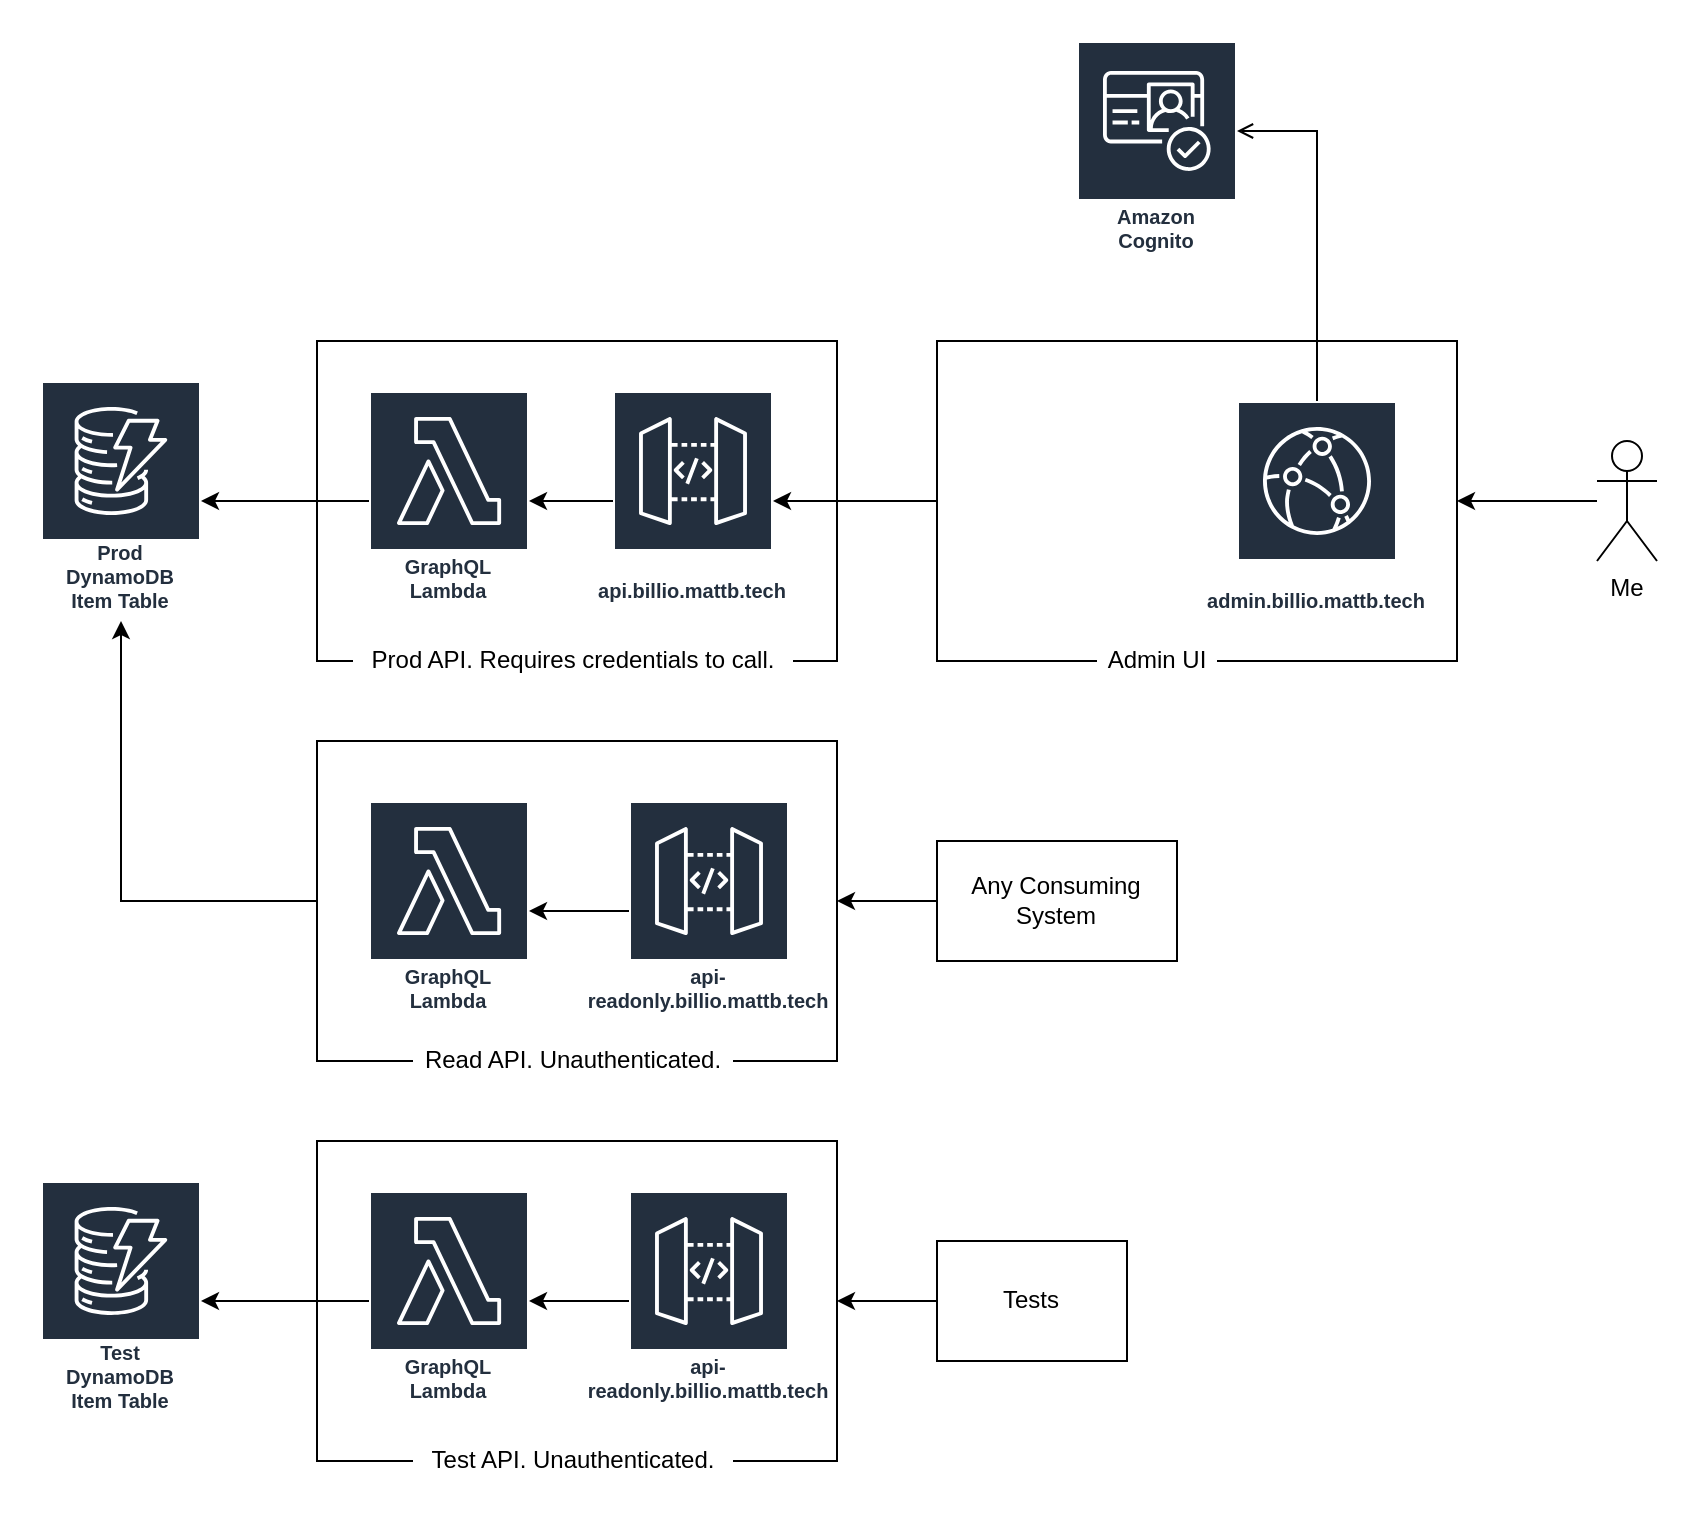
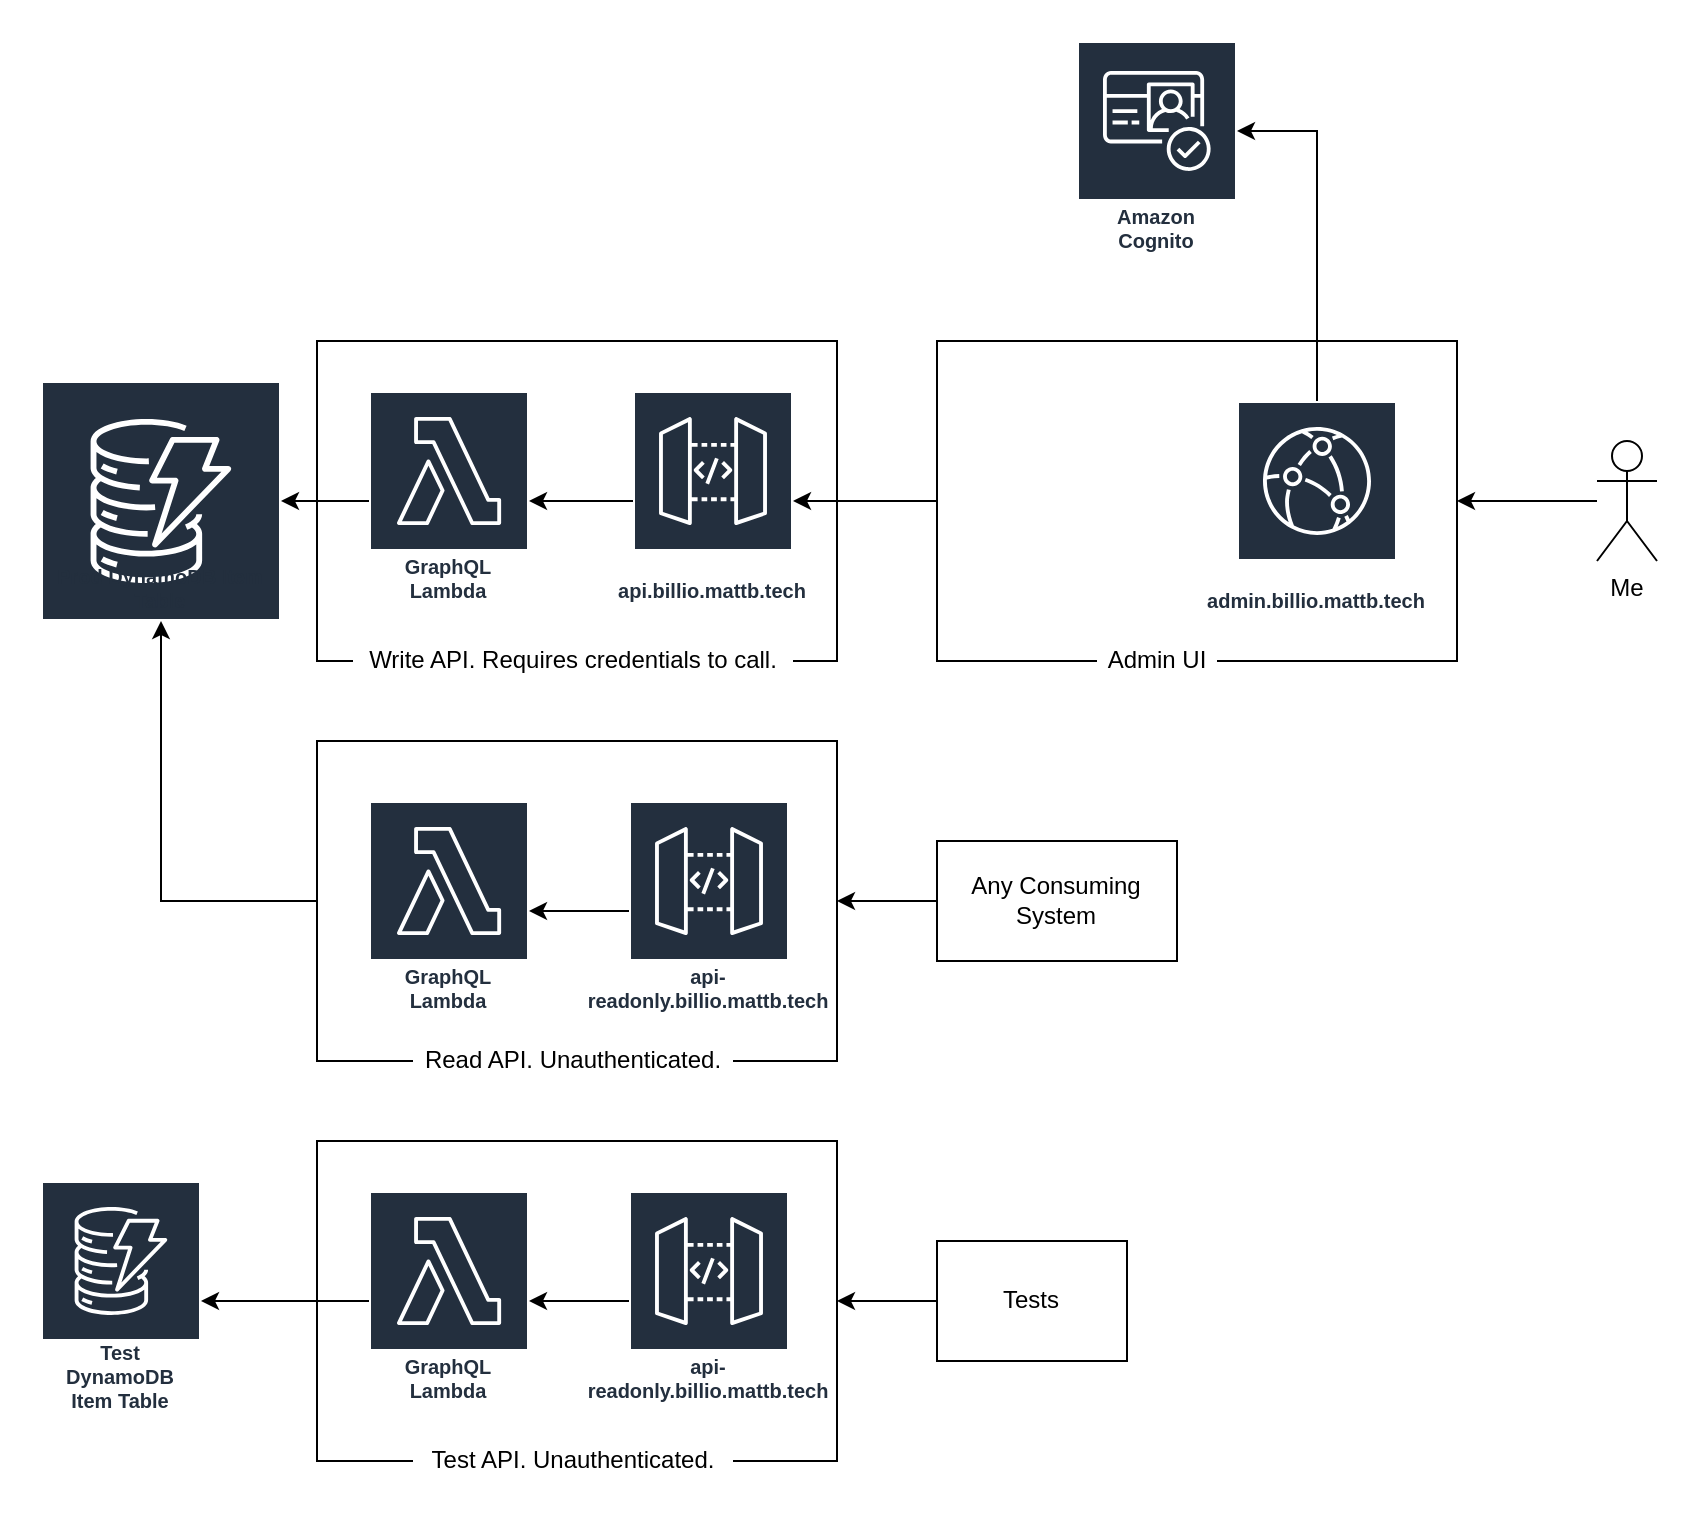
(1249, 131) -> (1252, 131)
(121, 501) -> (161, 501)
(693, 501) -> (713, 501)
(574, 661) -> (574, 661)
